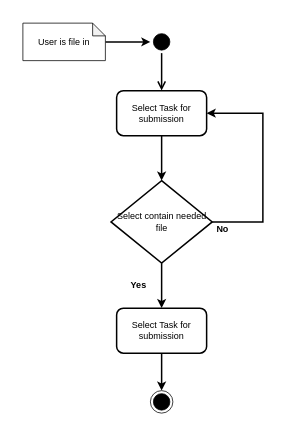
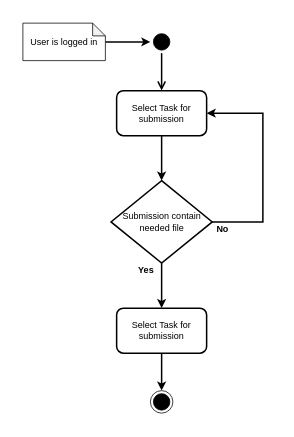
(64, 42) -> (64, 42)
(162, 222) -> (162, 222)
(138, 285) -> (146, 270)
